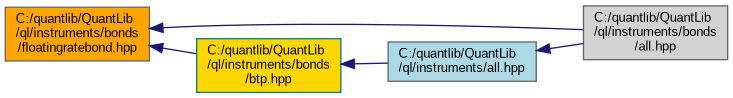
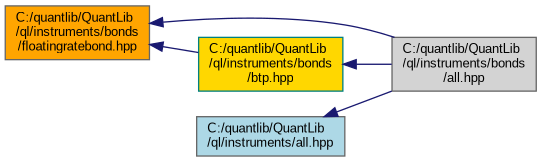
(371, 63) -> (374, 64)
